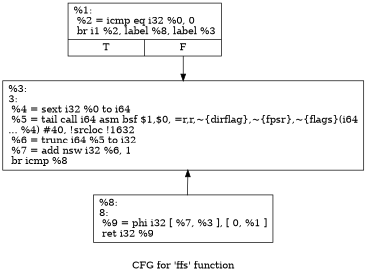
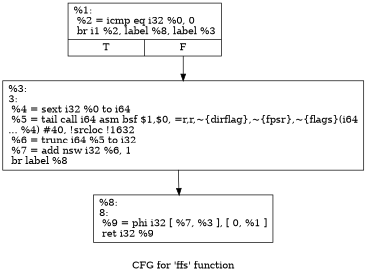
(38, 161) -> (38, 161)
(188, 186) -> (179, 179)
